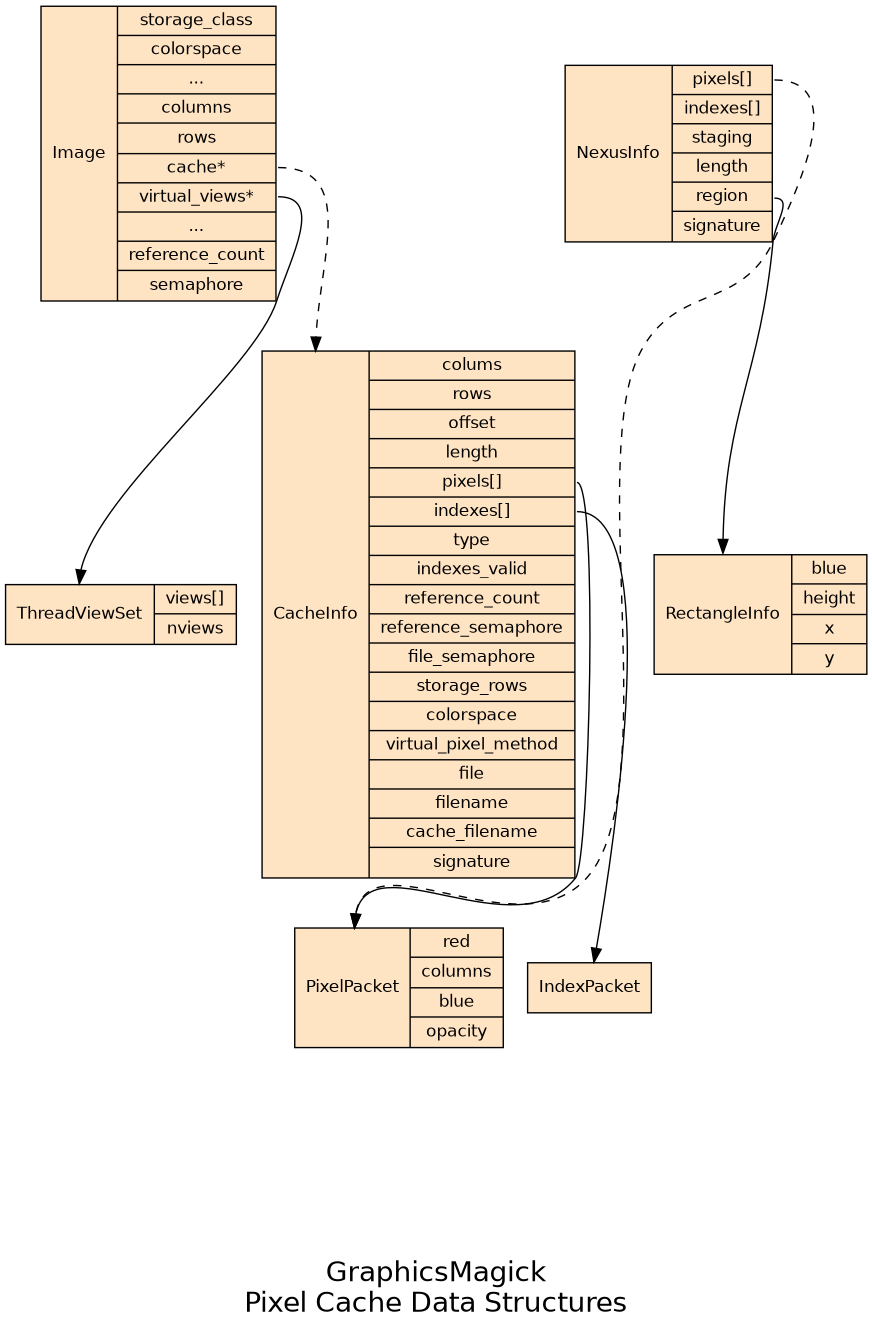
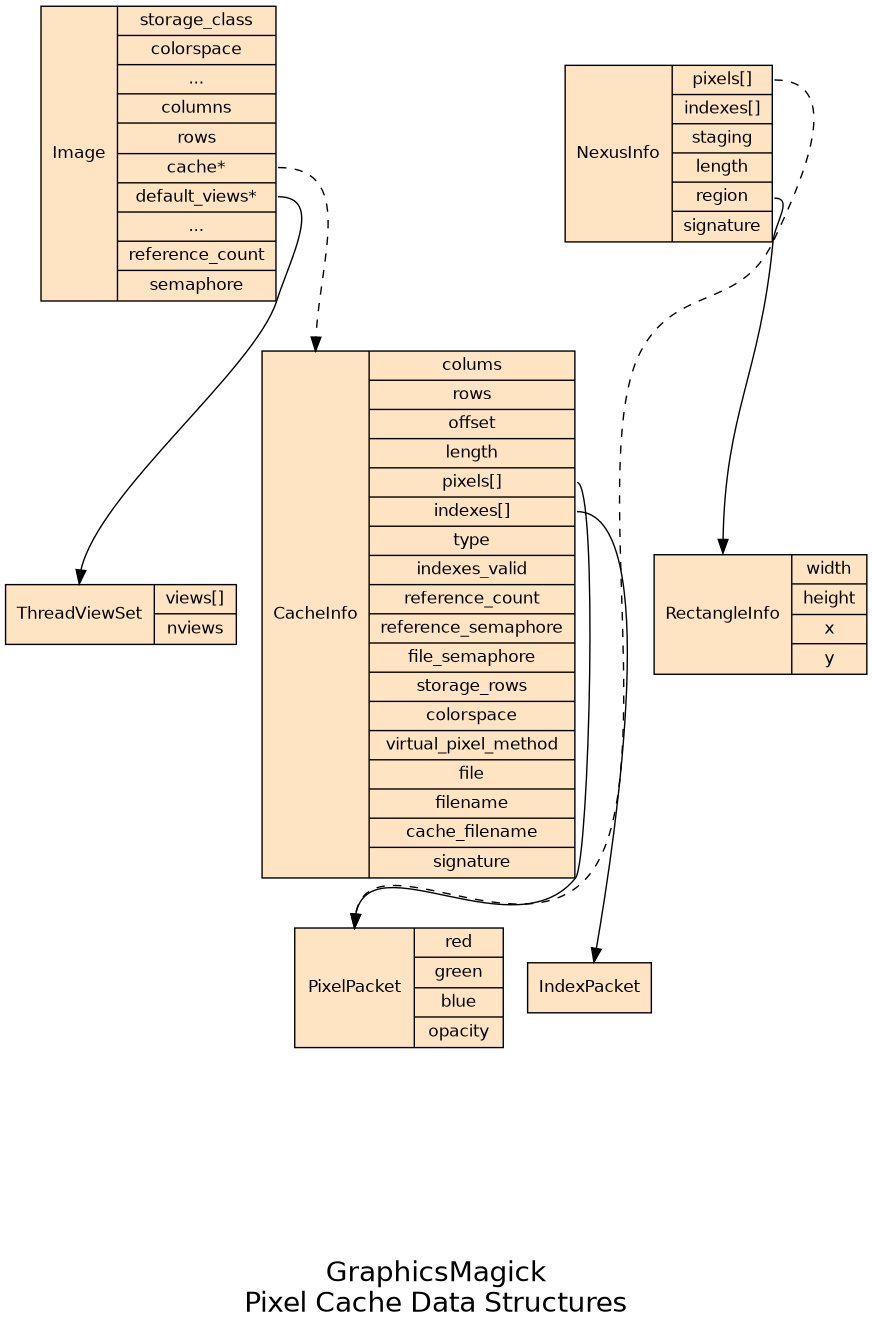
(197, 197) -> (197, 197)
(829, 569) -> (829, 569)
(457, 972) -> (459, 972)
